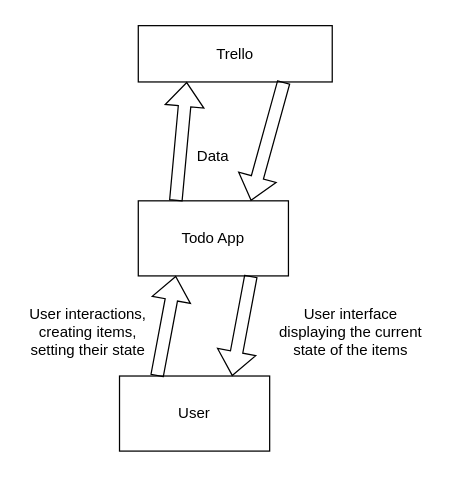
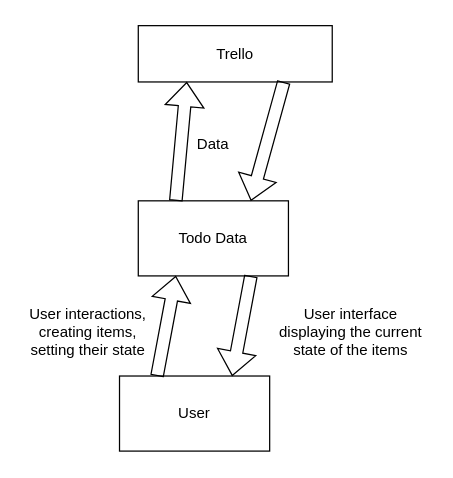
(213, 157) -> (213, 144)
(213, 238) -> (213, 238)
